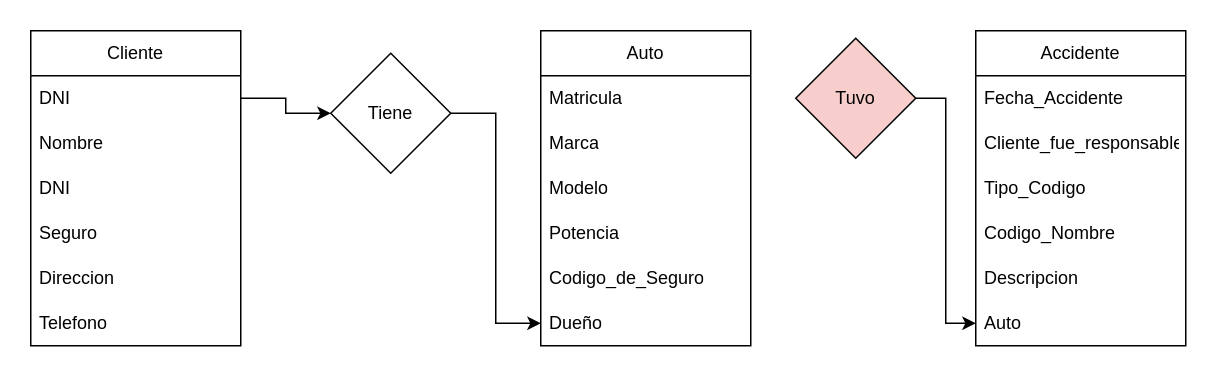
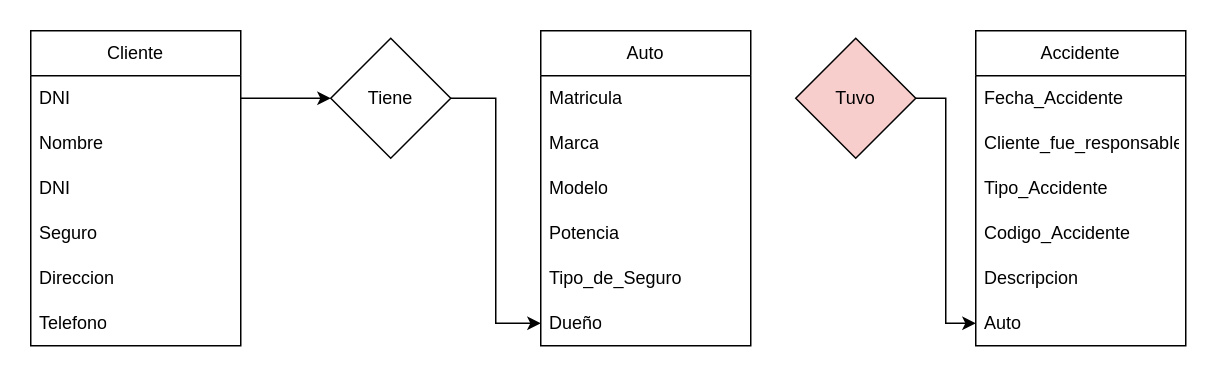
(391, 113) -> (391, 98)
(1036, 188) -> (1051, 188)
(1048, 233) -> (1061, 233)
(628, 278) -> (618, 278)
